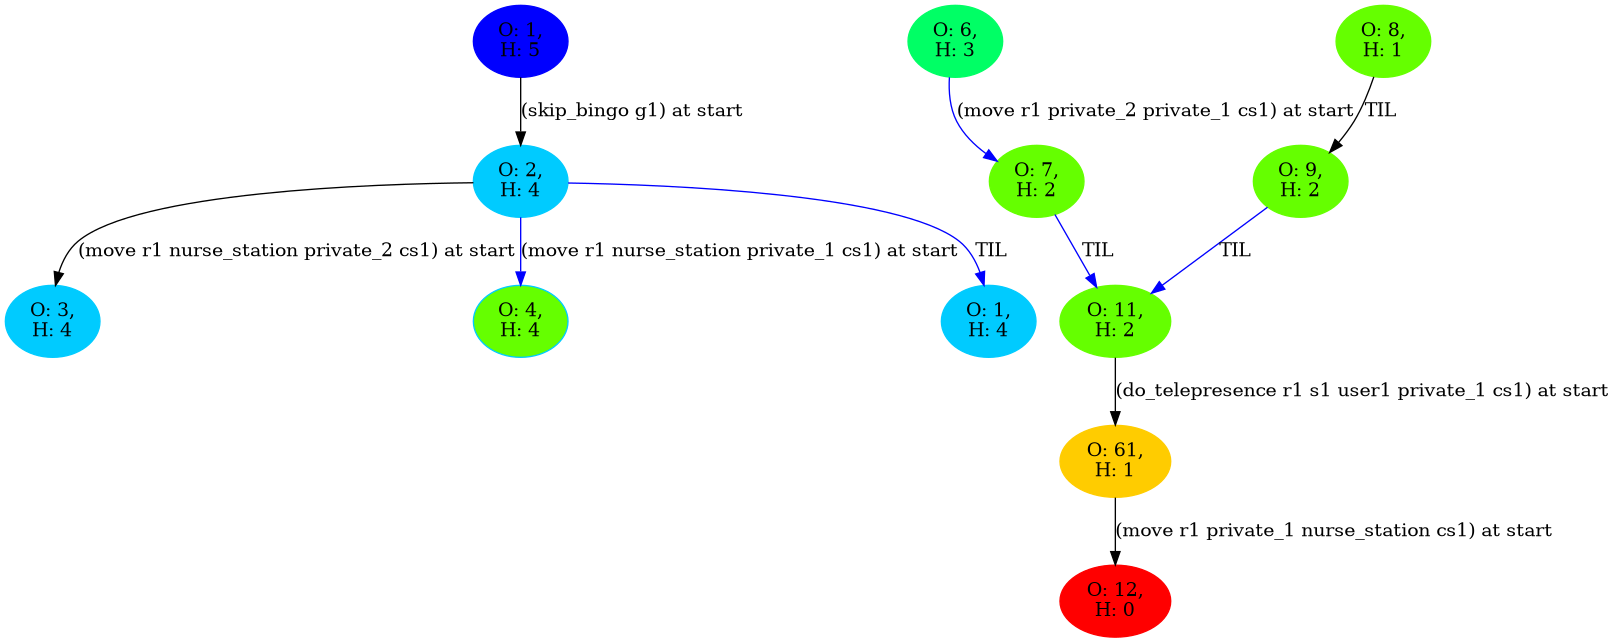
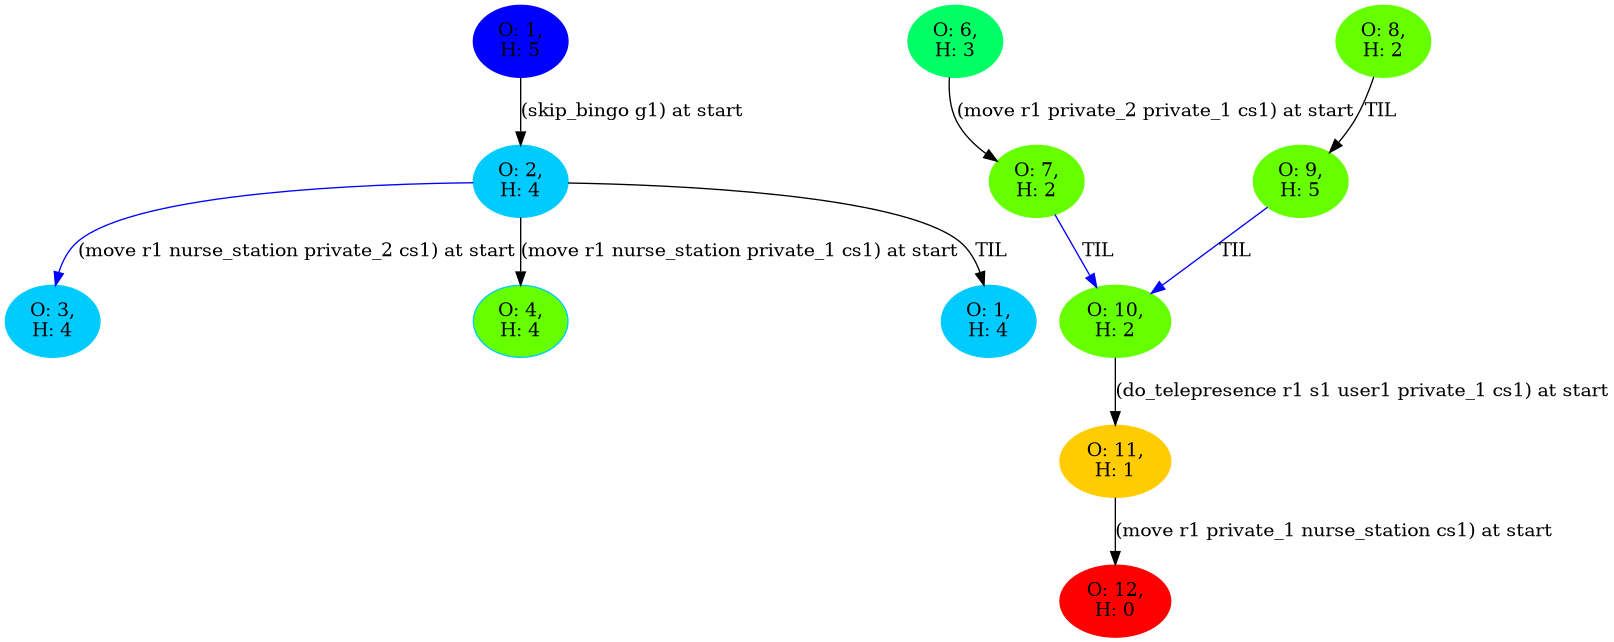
(1383, 41) -> (1383, 41)
(956, 121) -> (956, 121)
(1301, 181) -> (1301, 181)
(254, 195) -> (254, 195)
(786, 196) -> (786, 196)
(521, 244) -> (521, 244)
(1115, 321) -> (1115, 321)
(1115, 461) -> (1115, 461)
